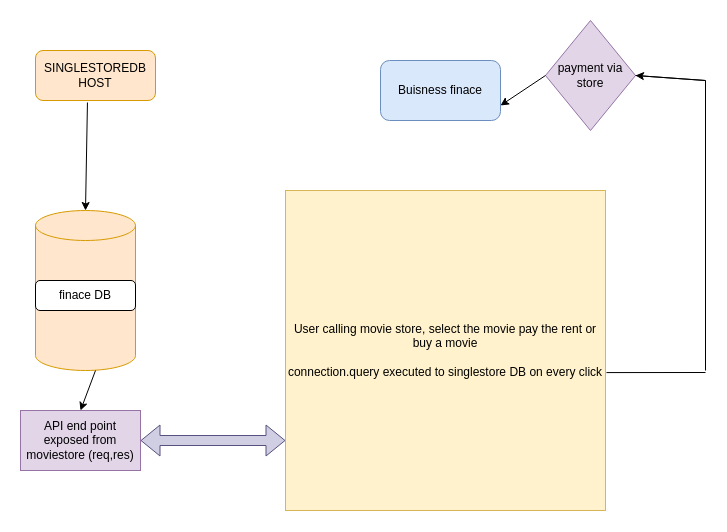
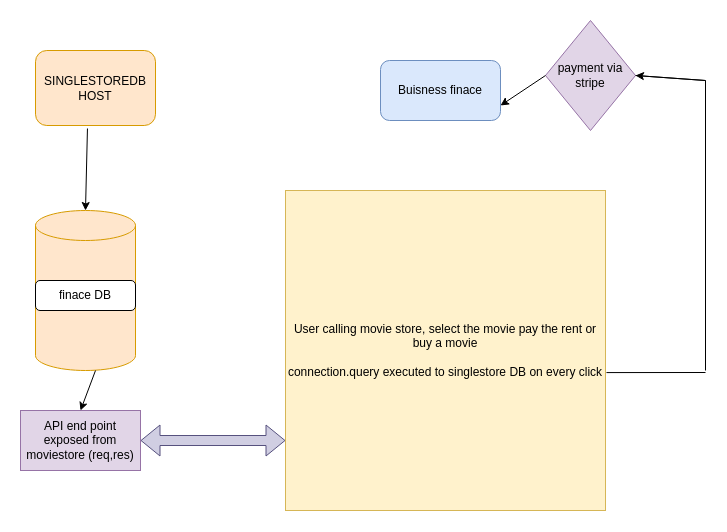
(96, 76) -> (96, 88)
(591, 76) -> (591, 76)
